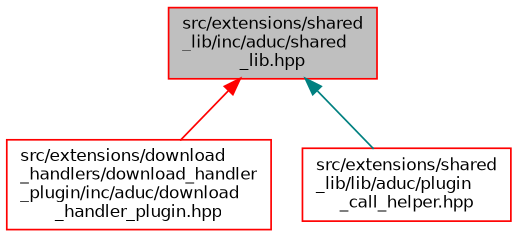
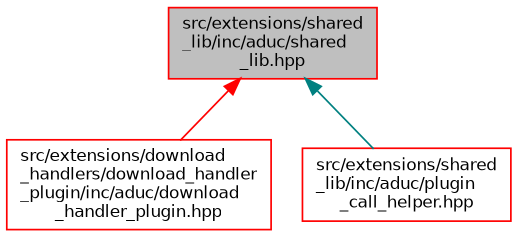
(407, 185) -> (407, 185)
